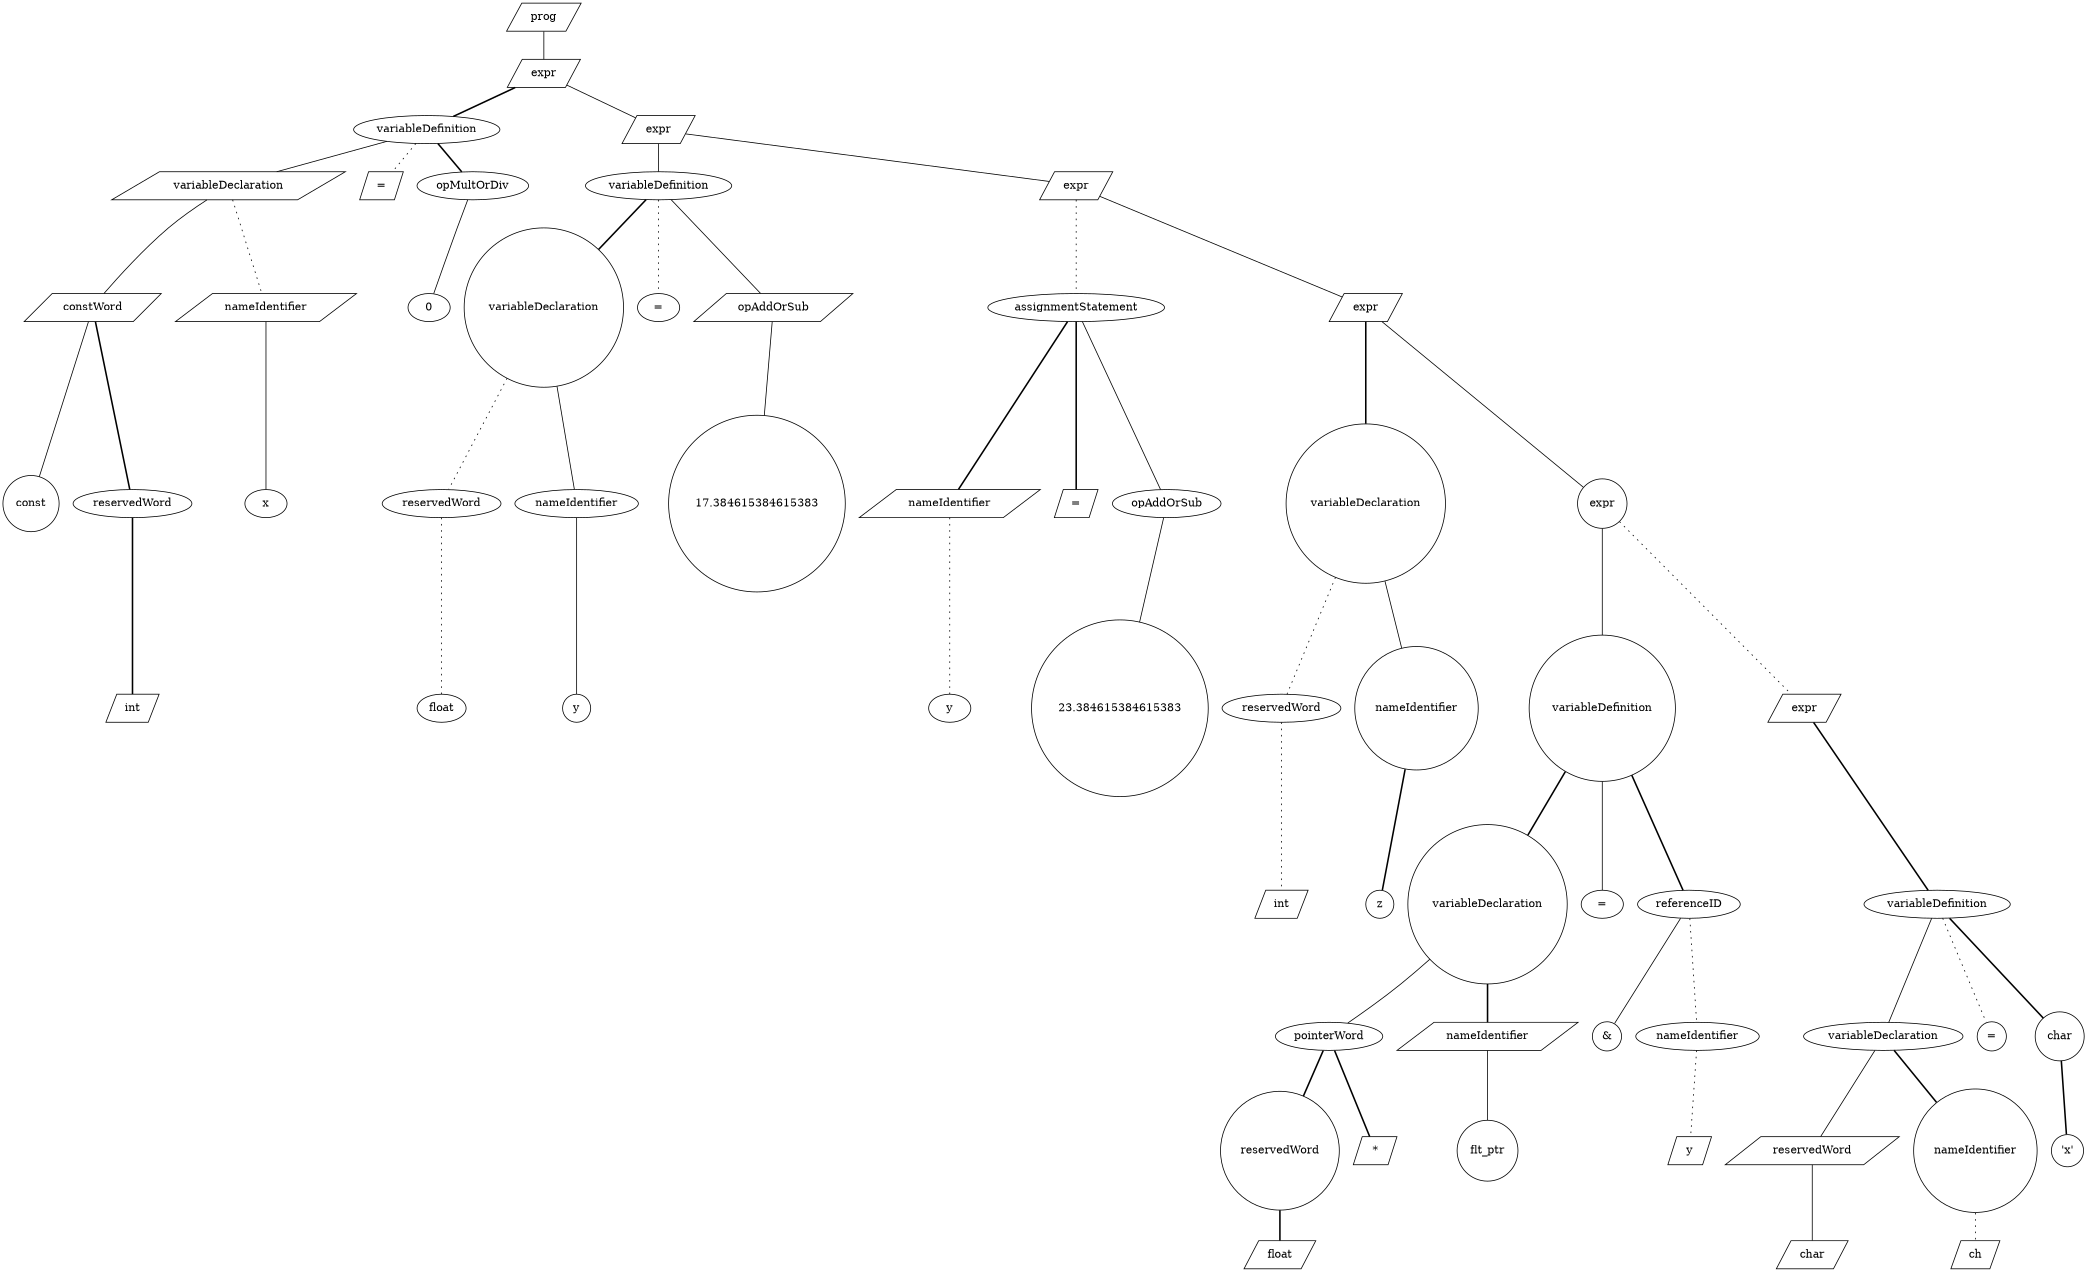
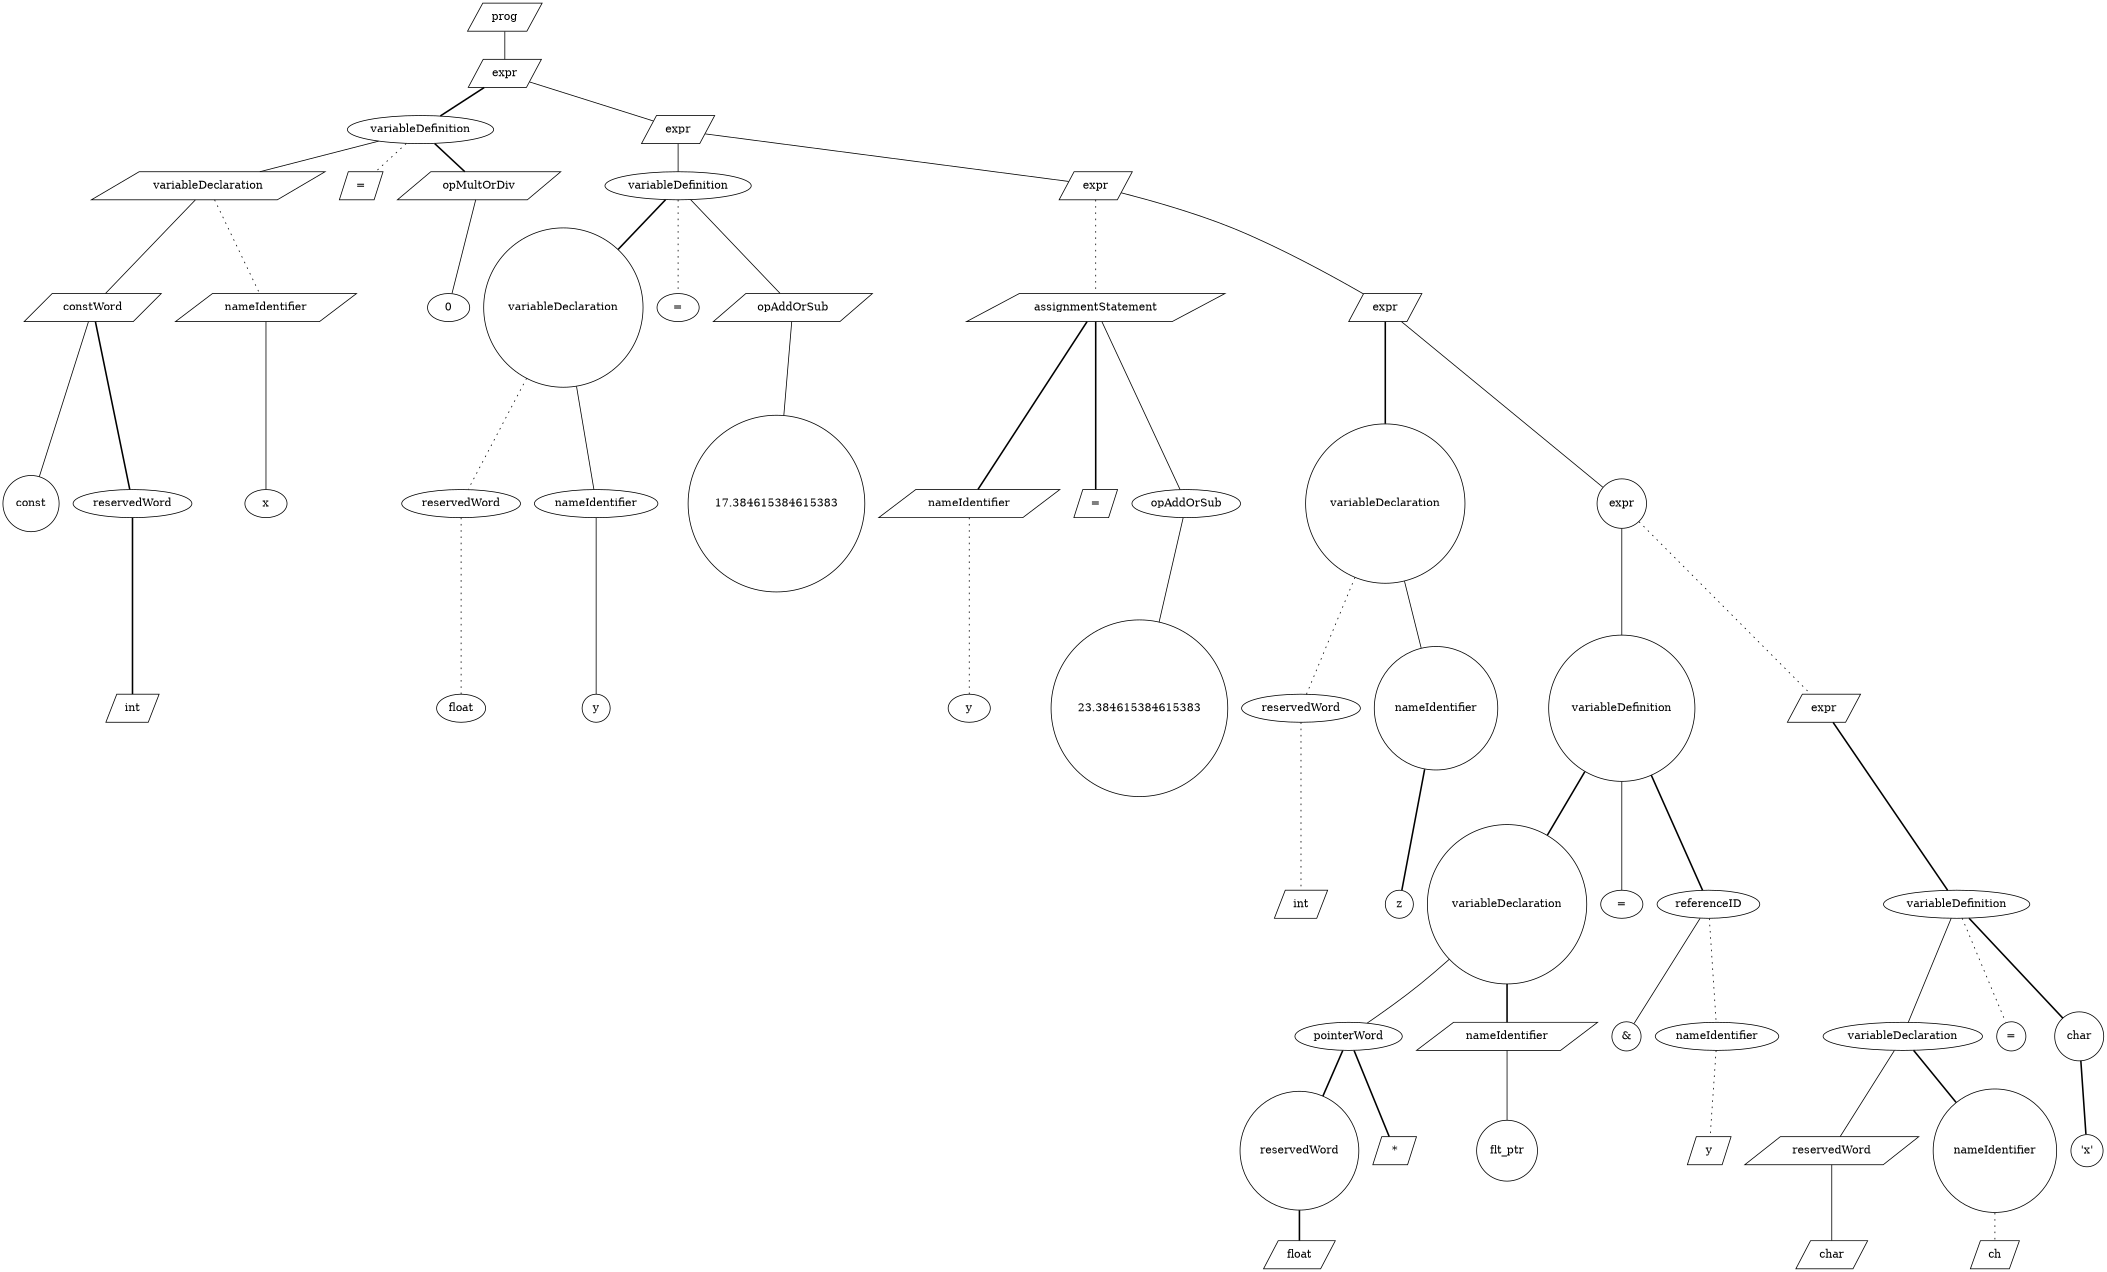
(473, 186) -> (479, 186)
(1076, 308) -> (1096, 308)
